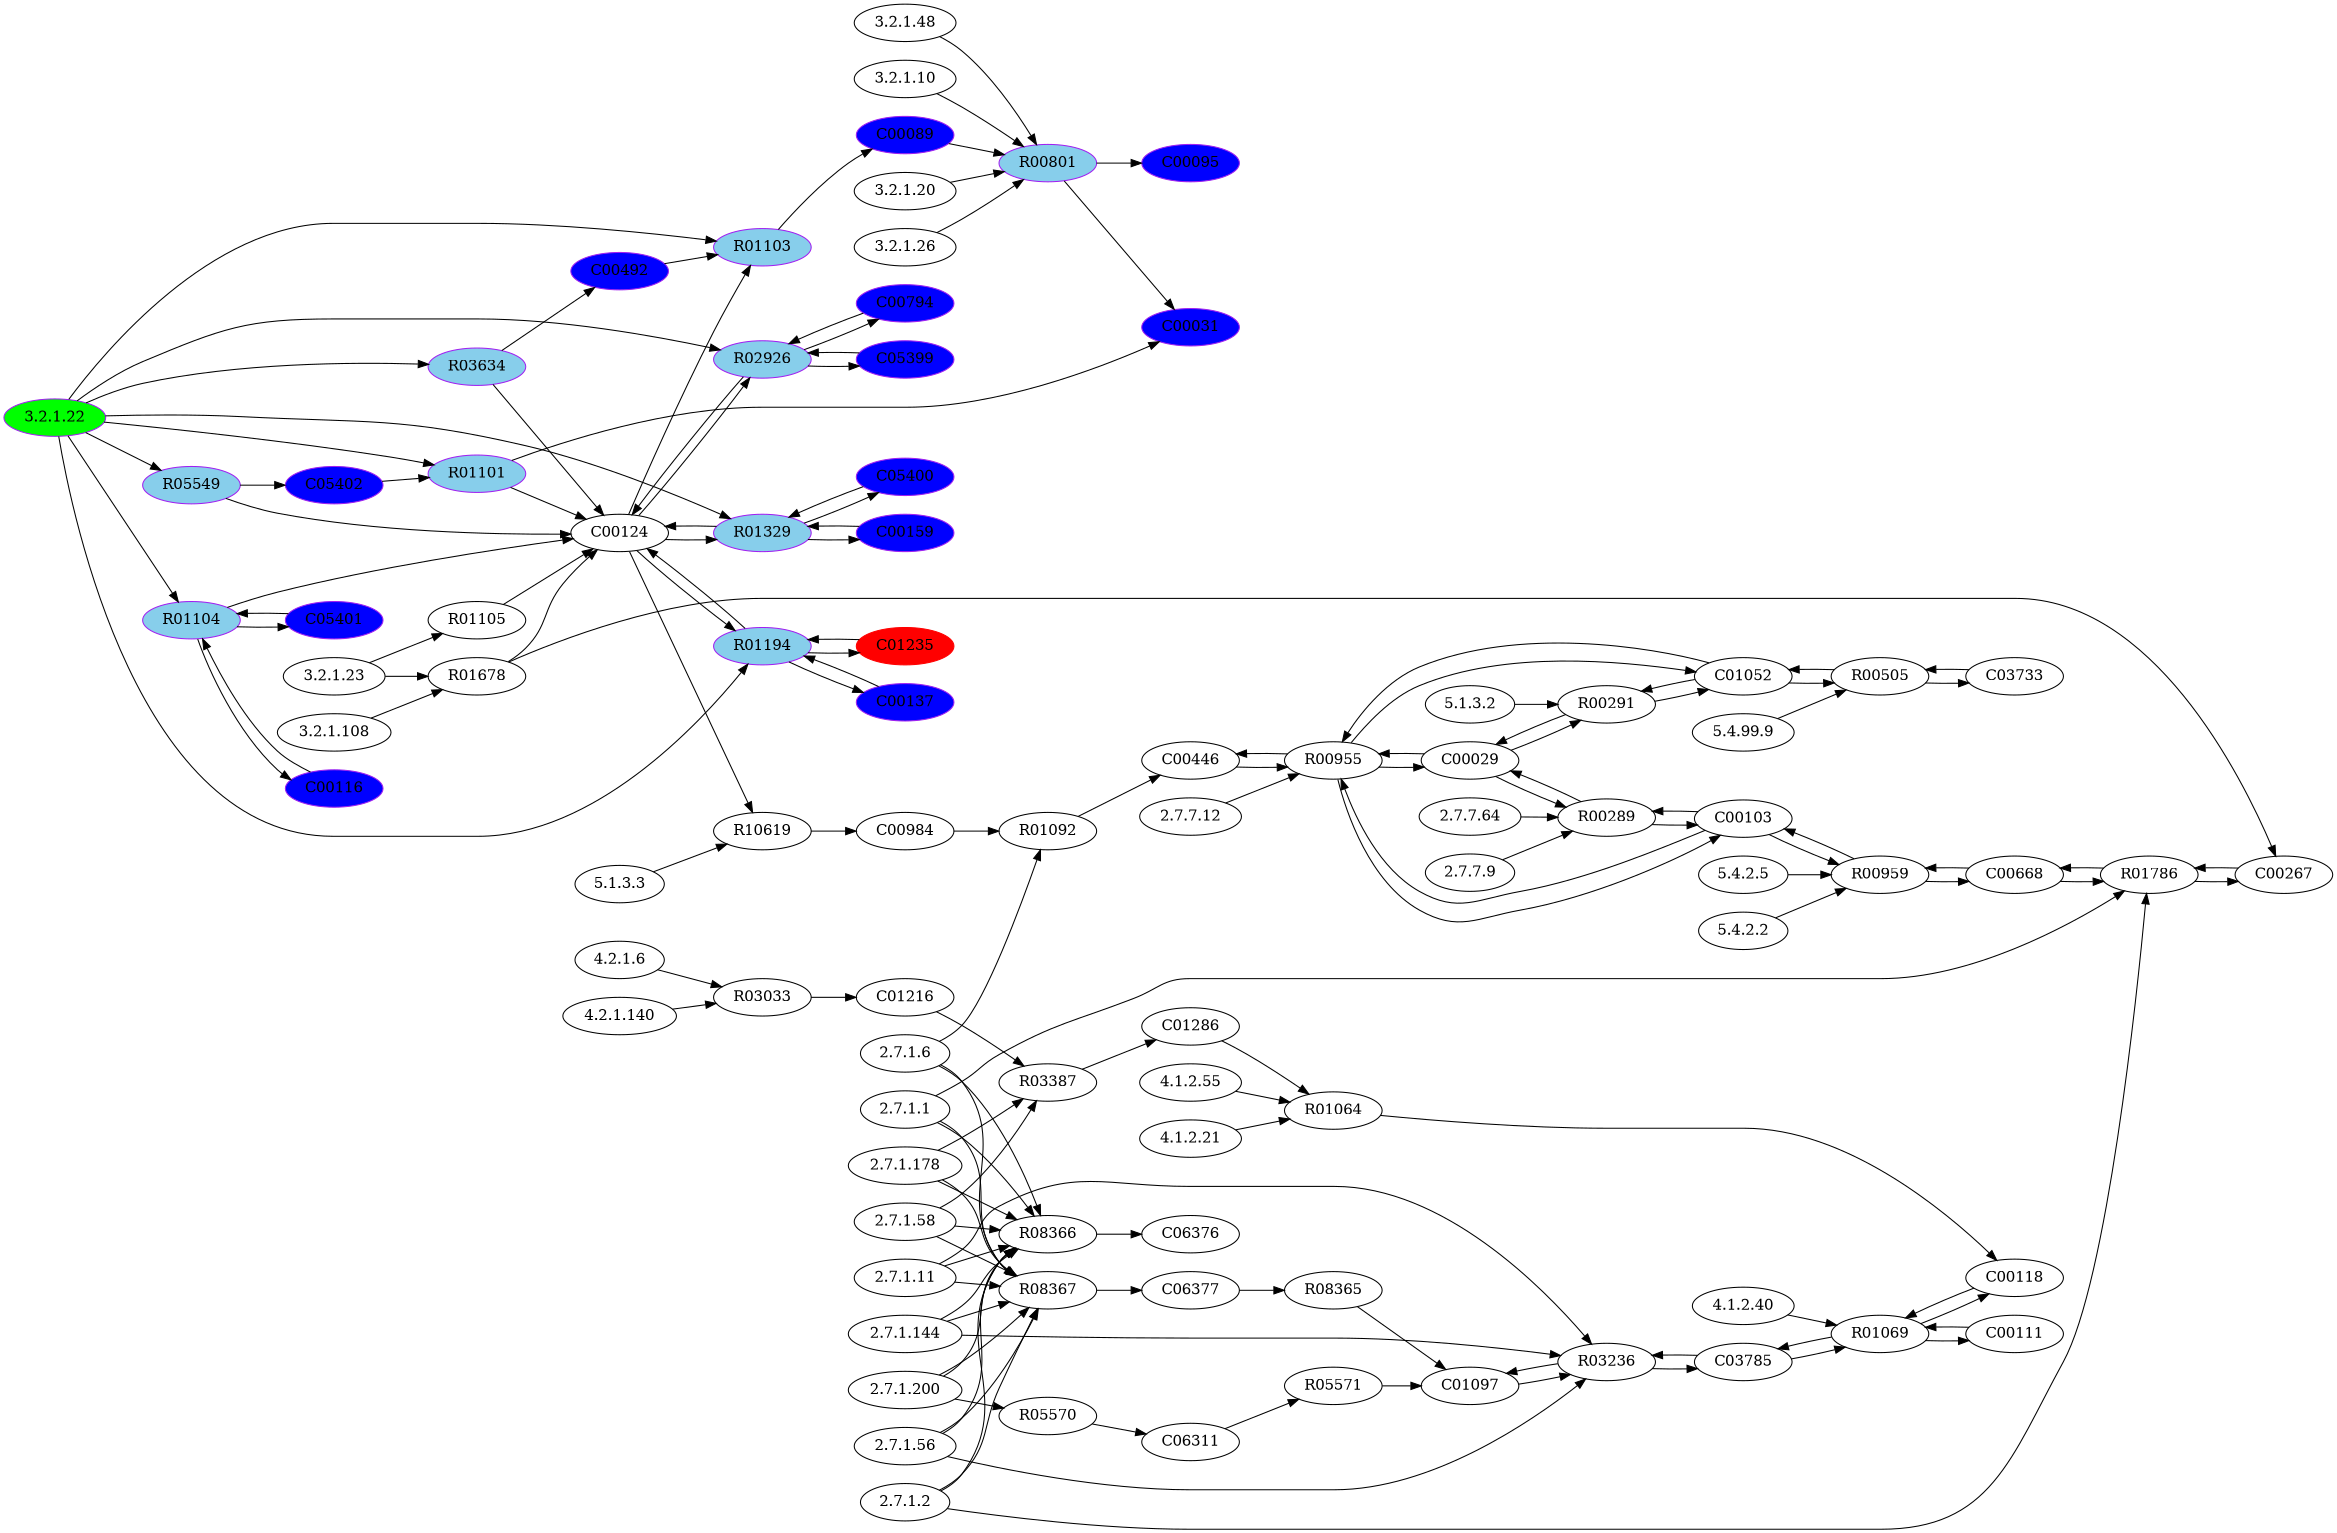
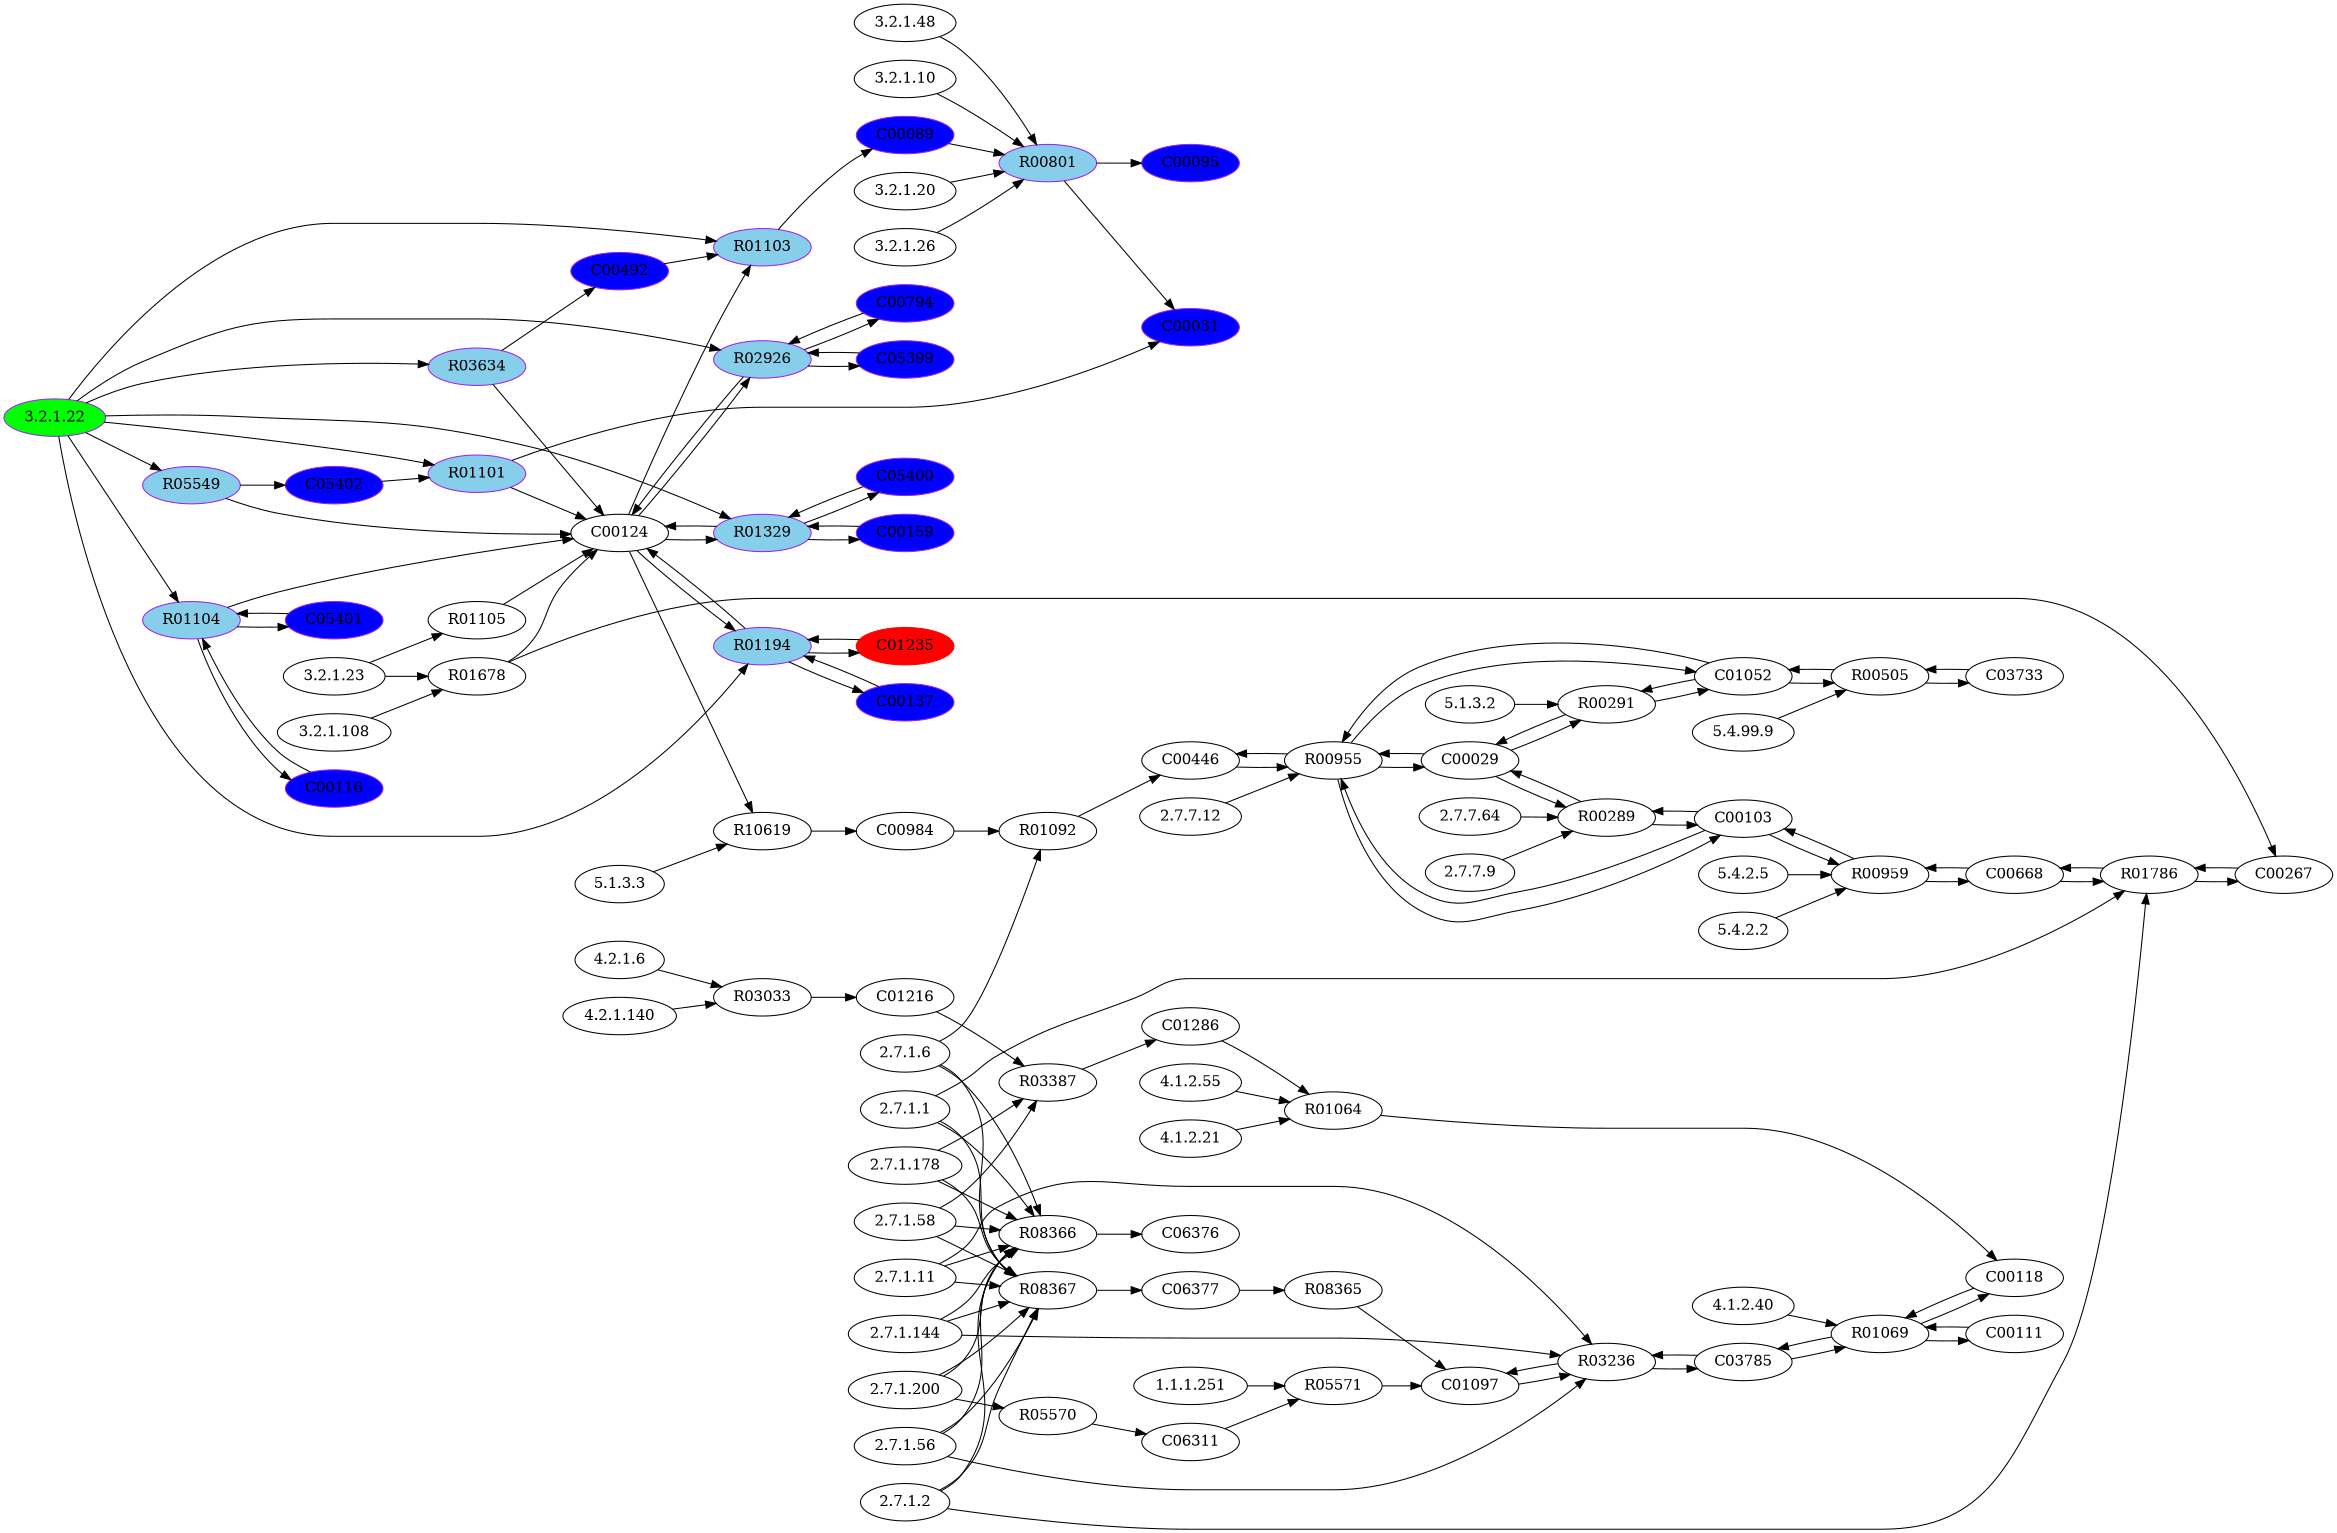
none -> (1191, 1386)
